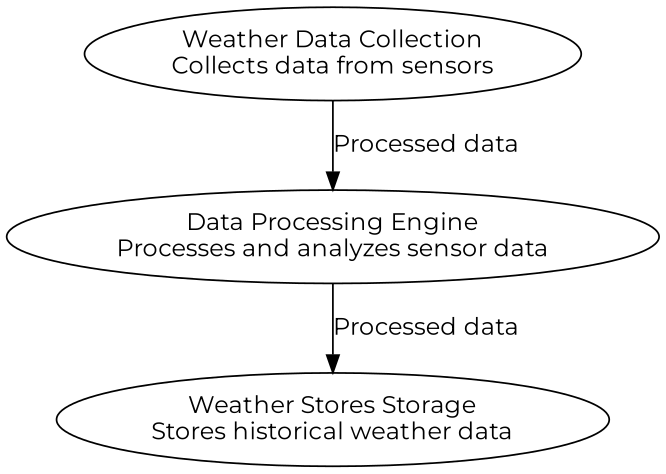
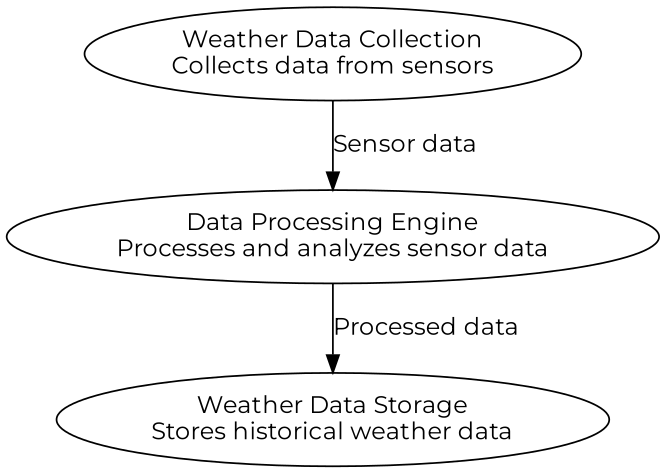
(426, 145) -> (405, 145)
(333, 420) -> (333, 420)
